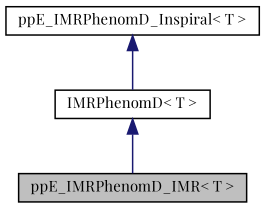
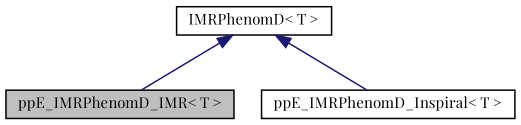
(133, 70) -> (328, 66)
